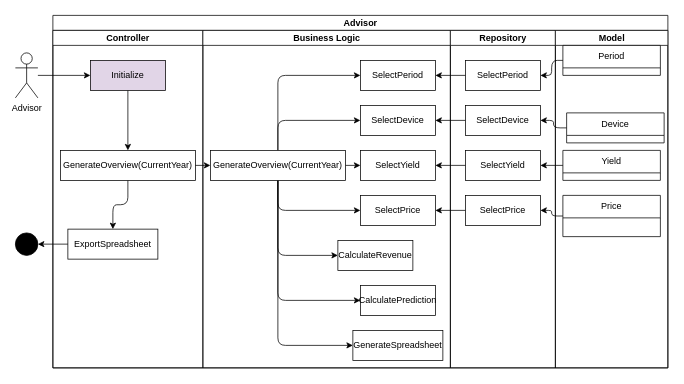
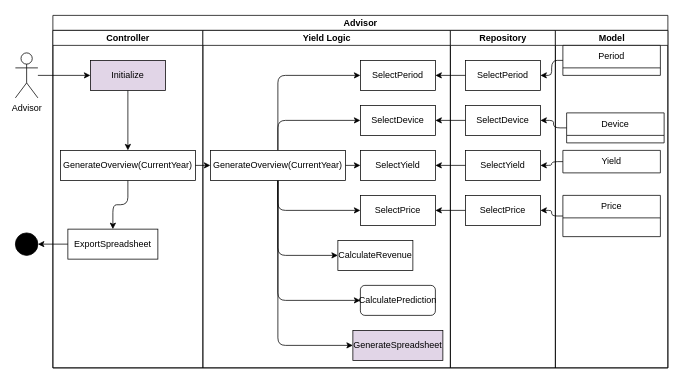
(327, 38) -> (327, 38)
(612, 165) -> (612, 162)
(398, 300) -> (398, 300)
(398, 345) -> (398, 345)
